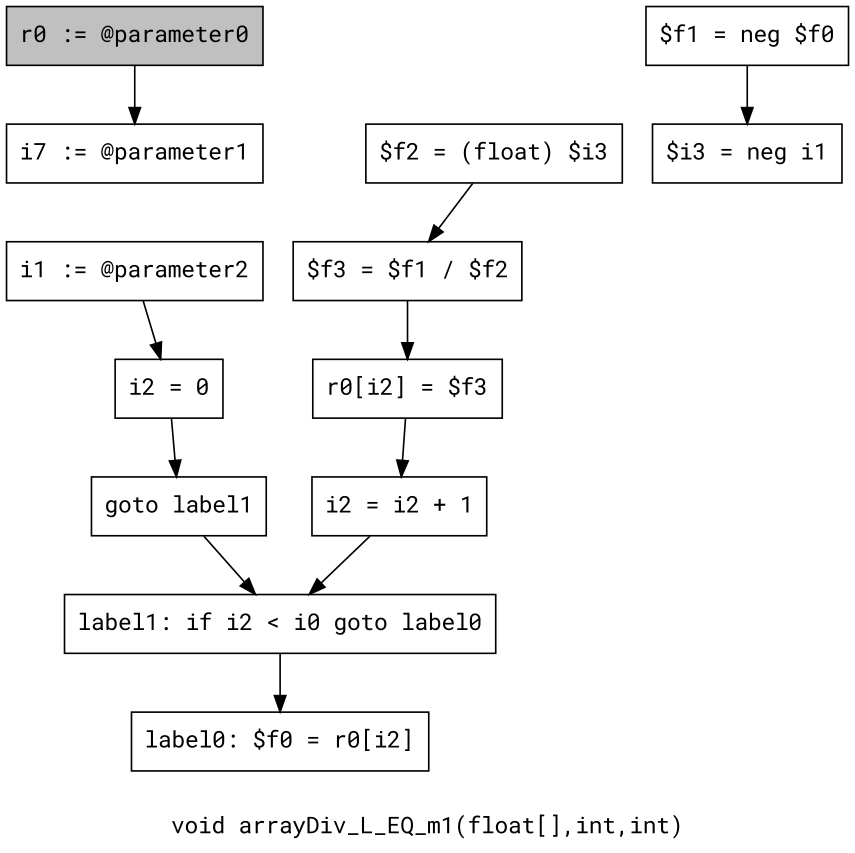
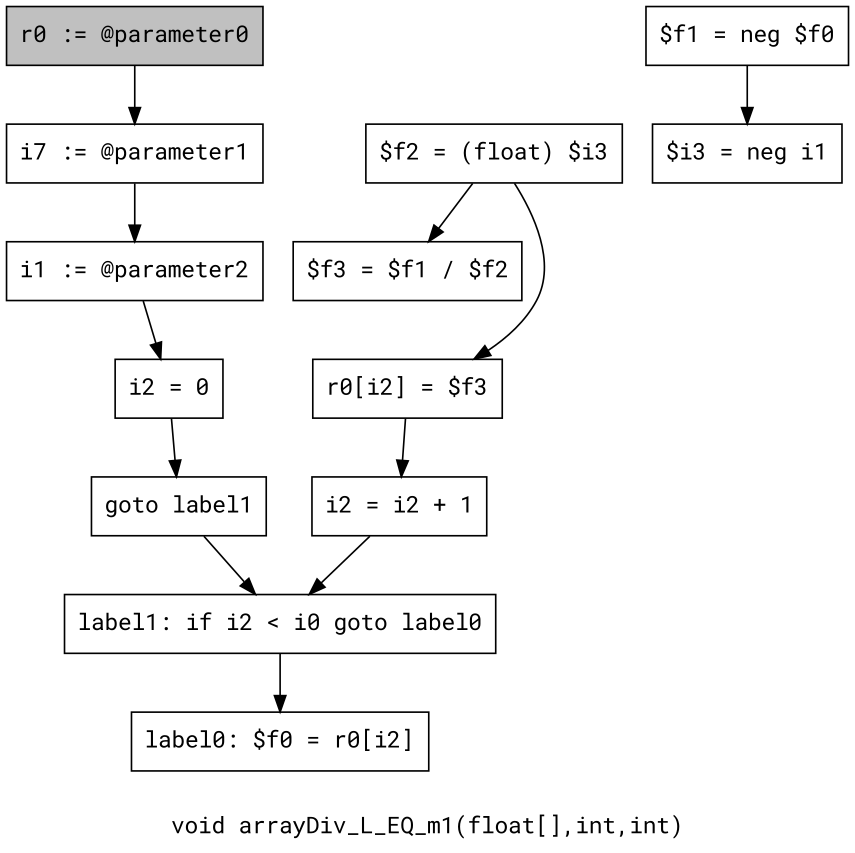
none -> (135, 204)
(408, 322) -> (544, 274)
